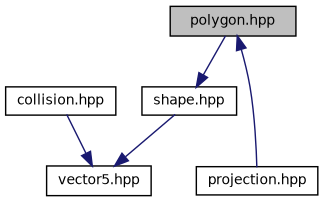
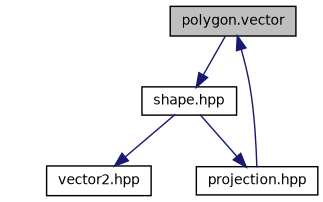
(233, 21) -> (233, 21)
(61, 101) -> none
none -> (218, 135)
(99, 181) -> (99, 181)
